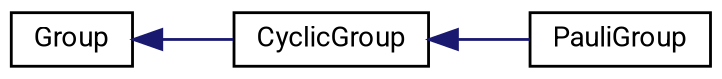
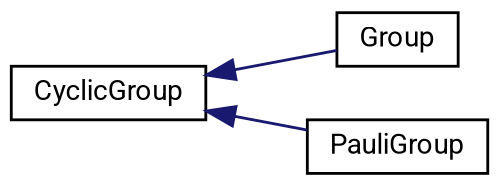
(198, 39) -> (286, 60)
